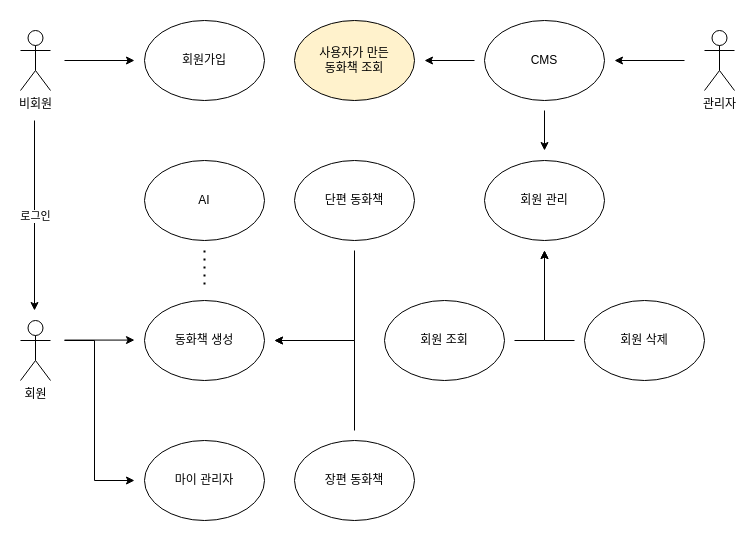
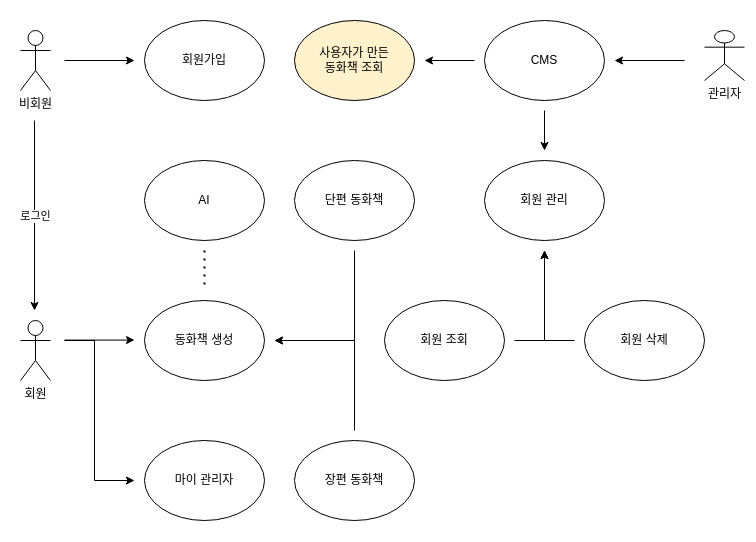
(720, 61) -> (725, 56)
